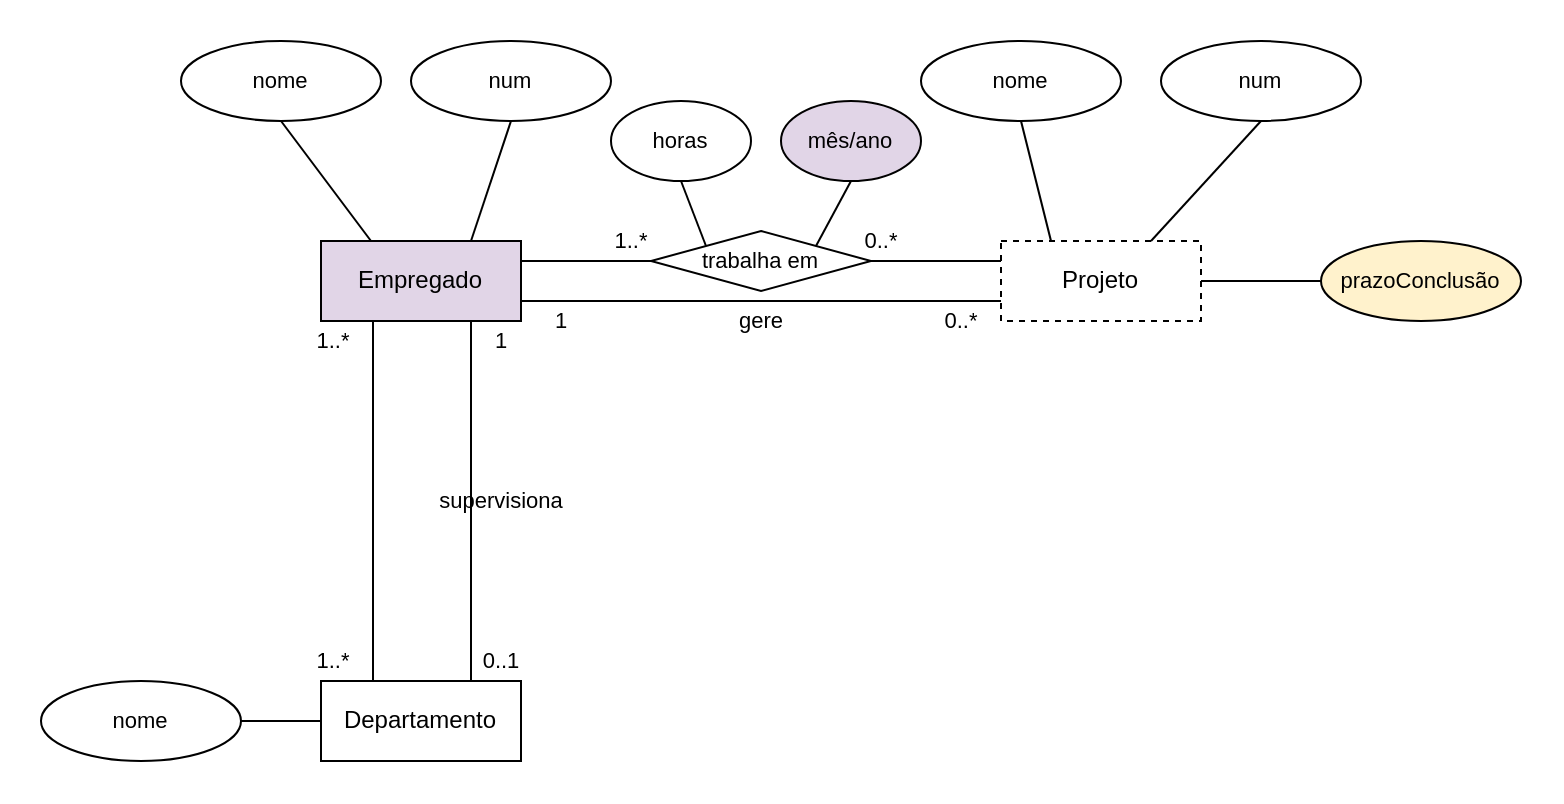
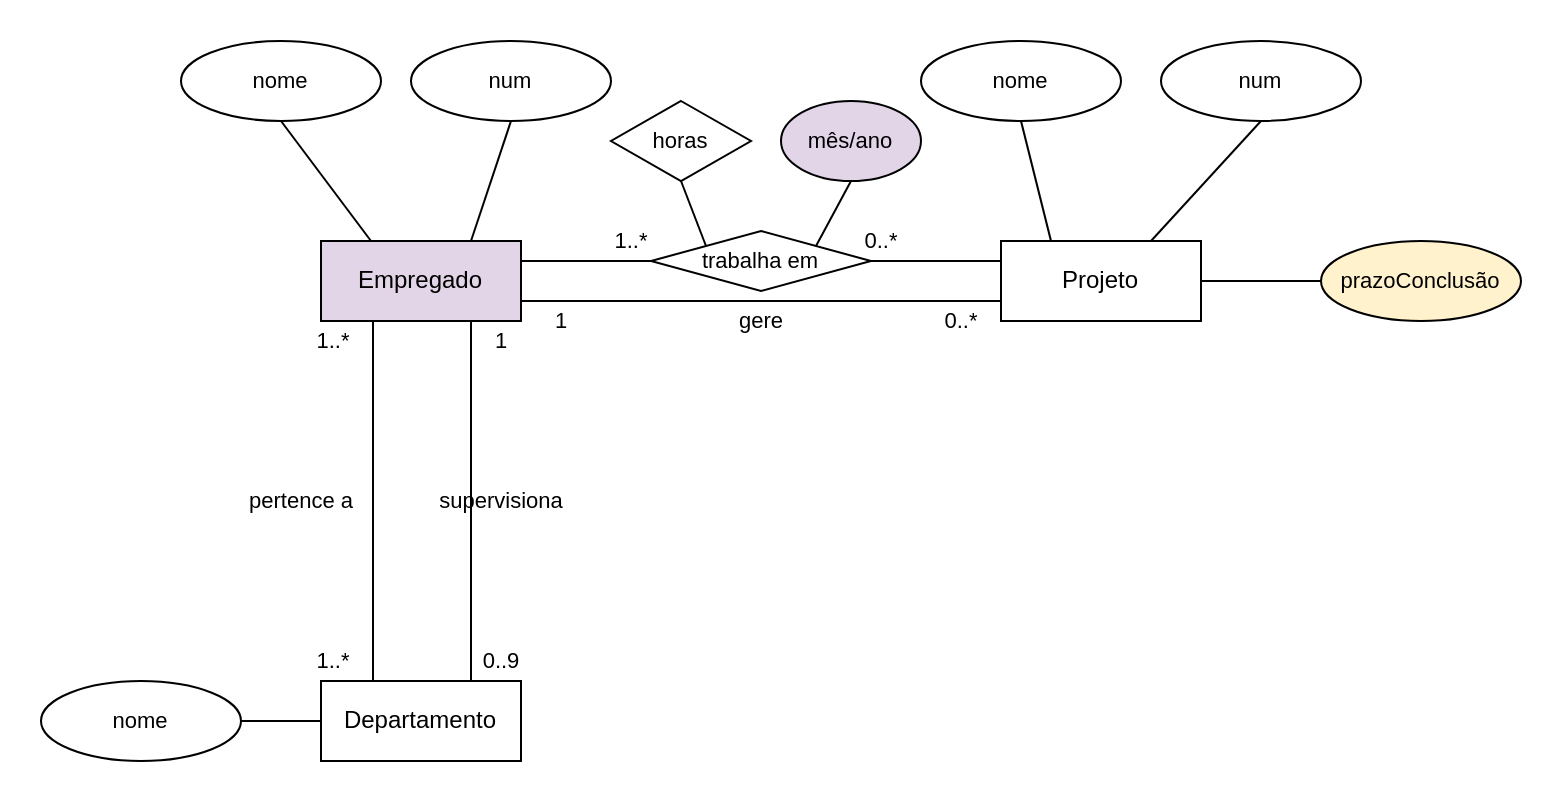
(681, 141) -> (681, 141)
(1101, 281) -> (1101, 281)
none -> (301, 501)
(502, 661) -> (502, 661)
